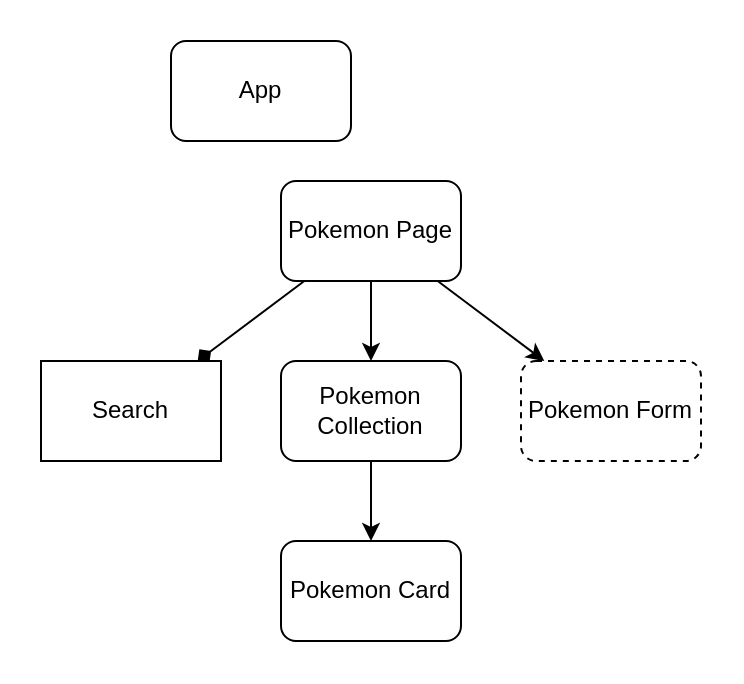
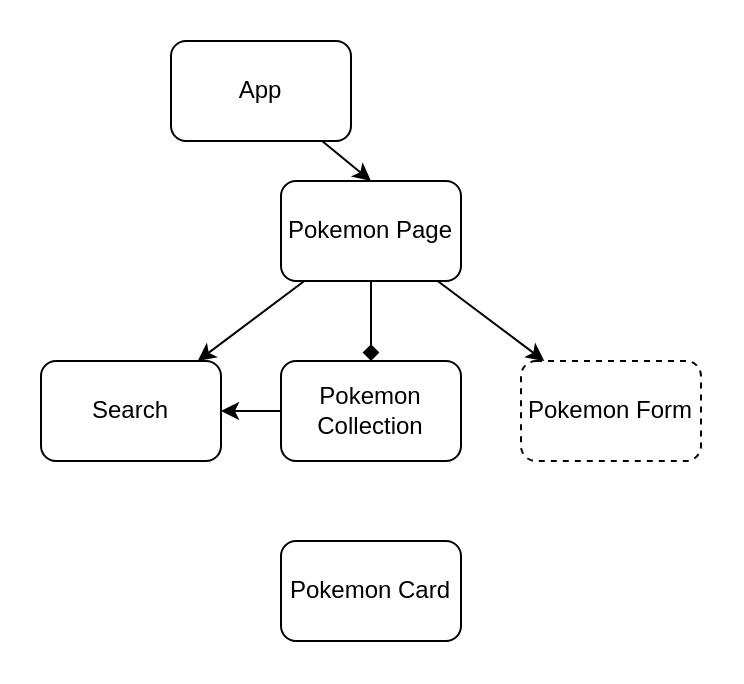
none -> (342, 157)
(371, 346) -> (371, 345)
(210, 352) -> (209, 352)
(131, 411) -> (131, 411)
(371, 494) -> (258, 411)
